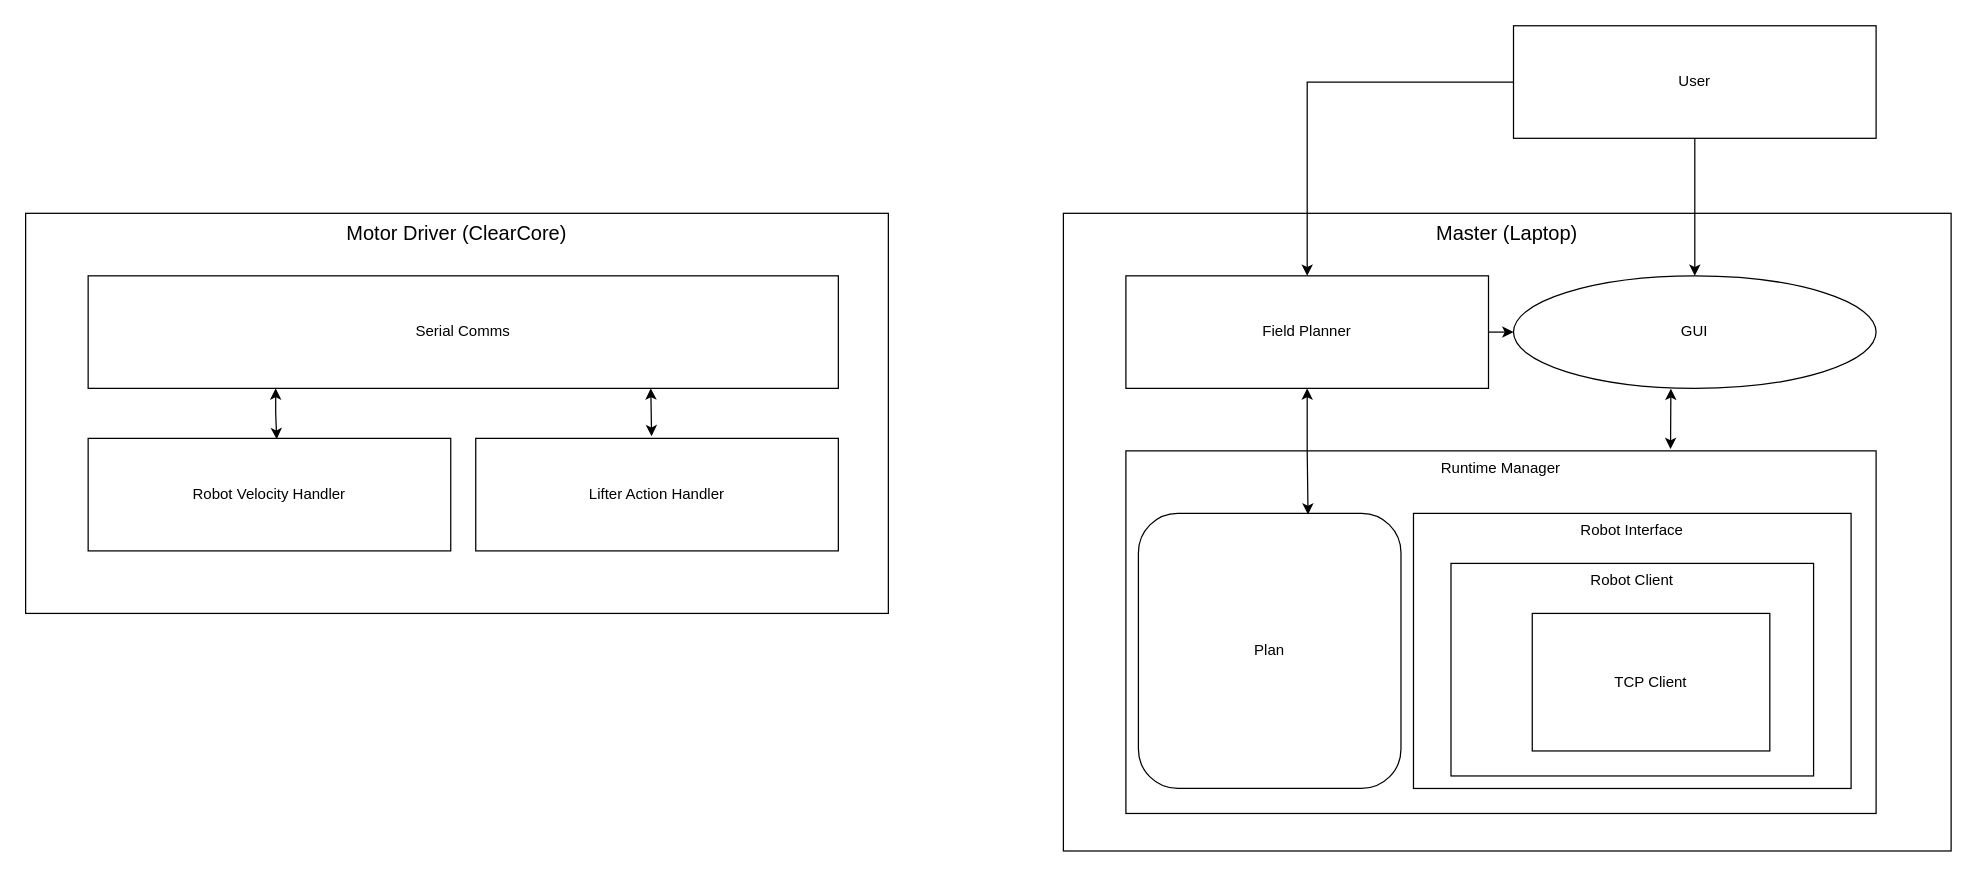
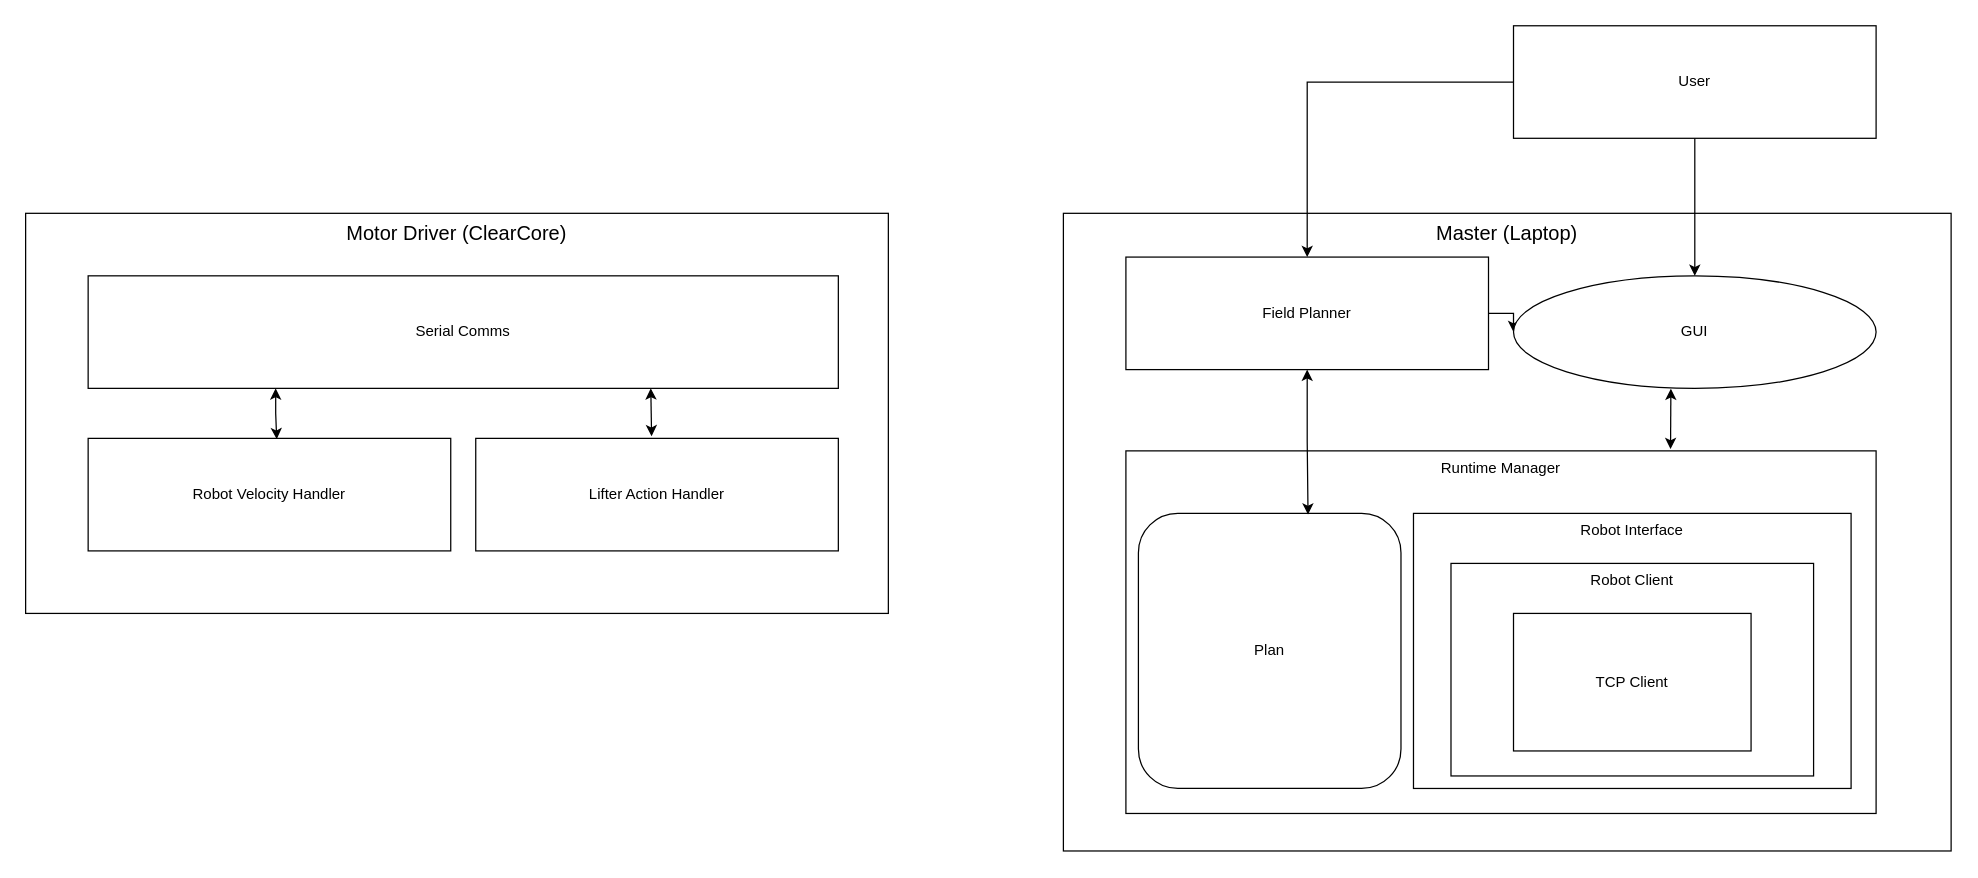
(1307, 332) -> (1307, 313)
(1651, 682) -> (1632, 682)
